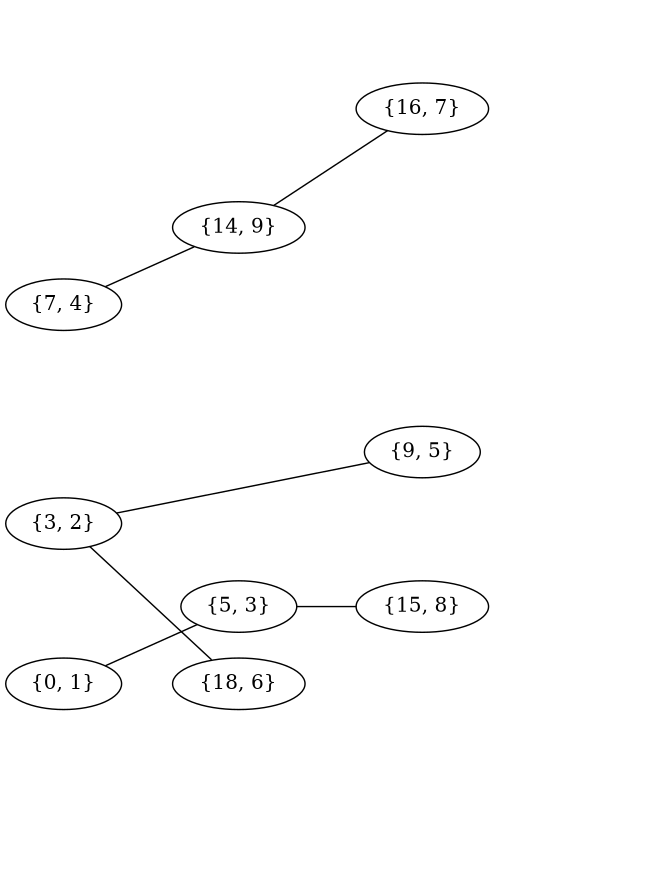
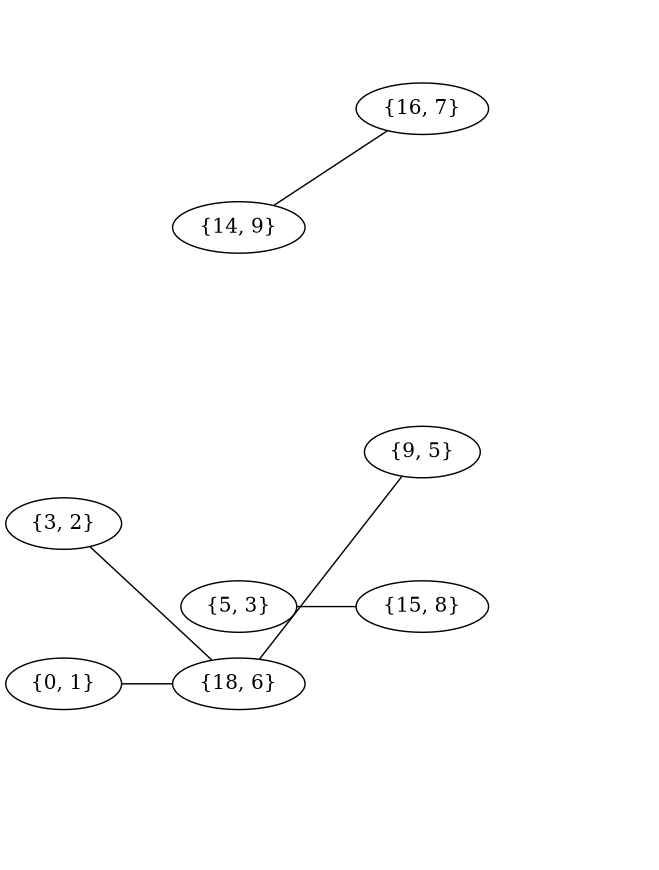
(64, 305) -> none
(243, 488) -> (316, 586)
(151, 645) -> (147, 684)
